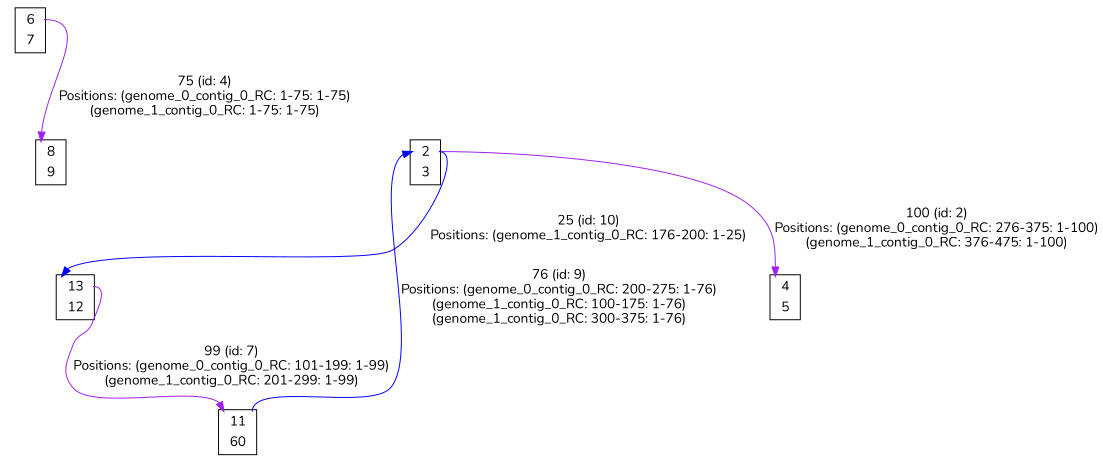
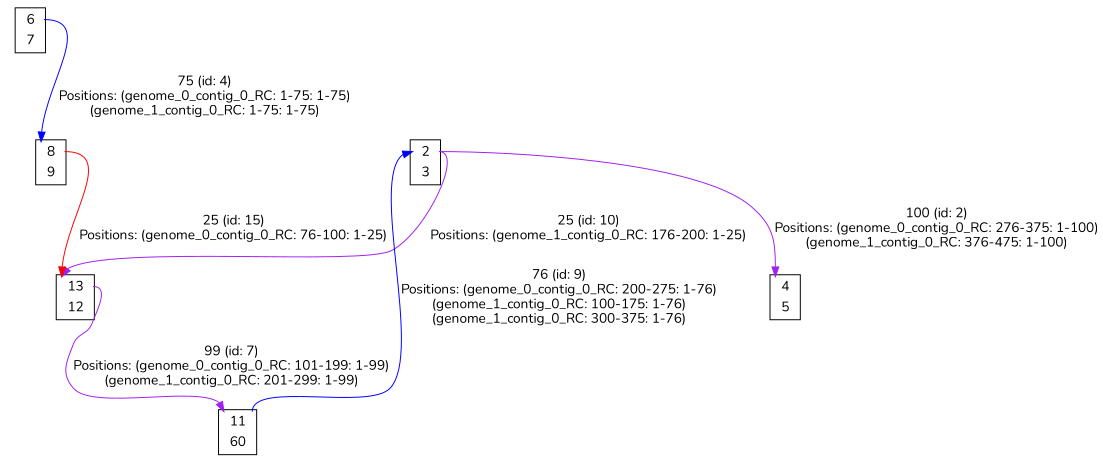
(60, 69) -> (60, 69)
none -> (81, 202)
(290, 257) -> (290, 257)
